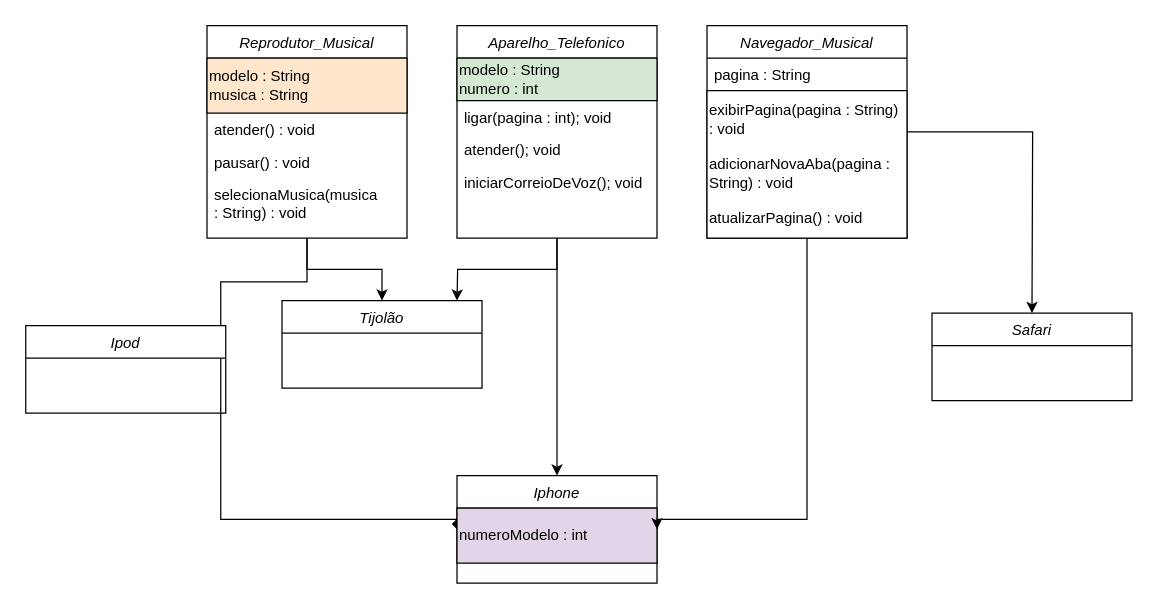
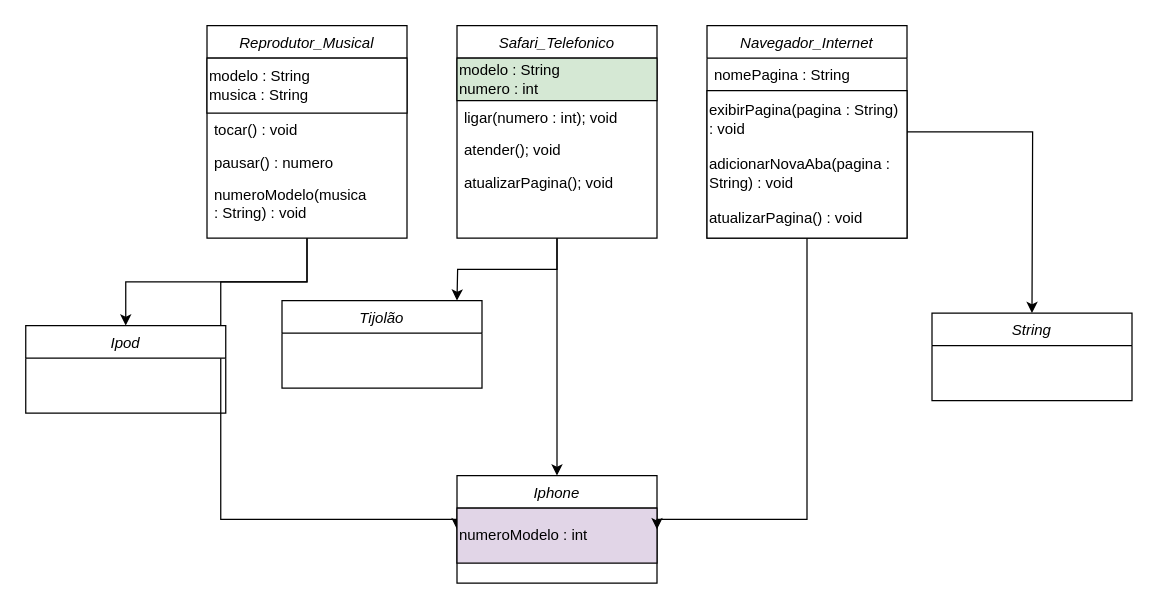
(556, 43) -> (556, 43)
(806, 43) -> (806, 43)
(767, 75) -> (784, 75)
(307, 86) -> (307, 86)
(549, 118) -> (551, 118)
(273, 130) -> (265, 130)
(271, 163) -> (281, 163)
(564, 183) -> (549, 183)
(298, 195) -> (290, 195)
(357, 269) -> (155, 282)
(1031, 330) -> (1031, 330)
(452, 519) -> (452, 519)
